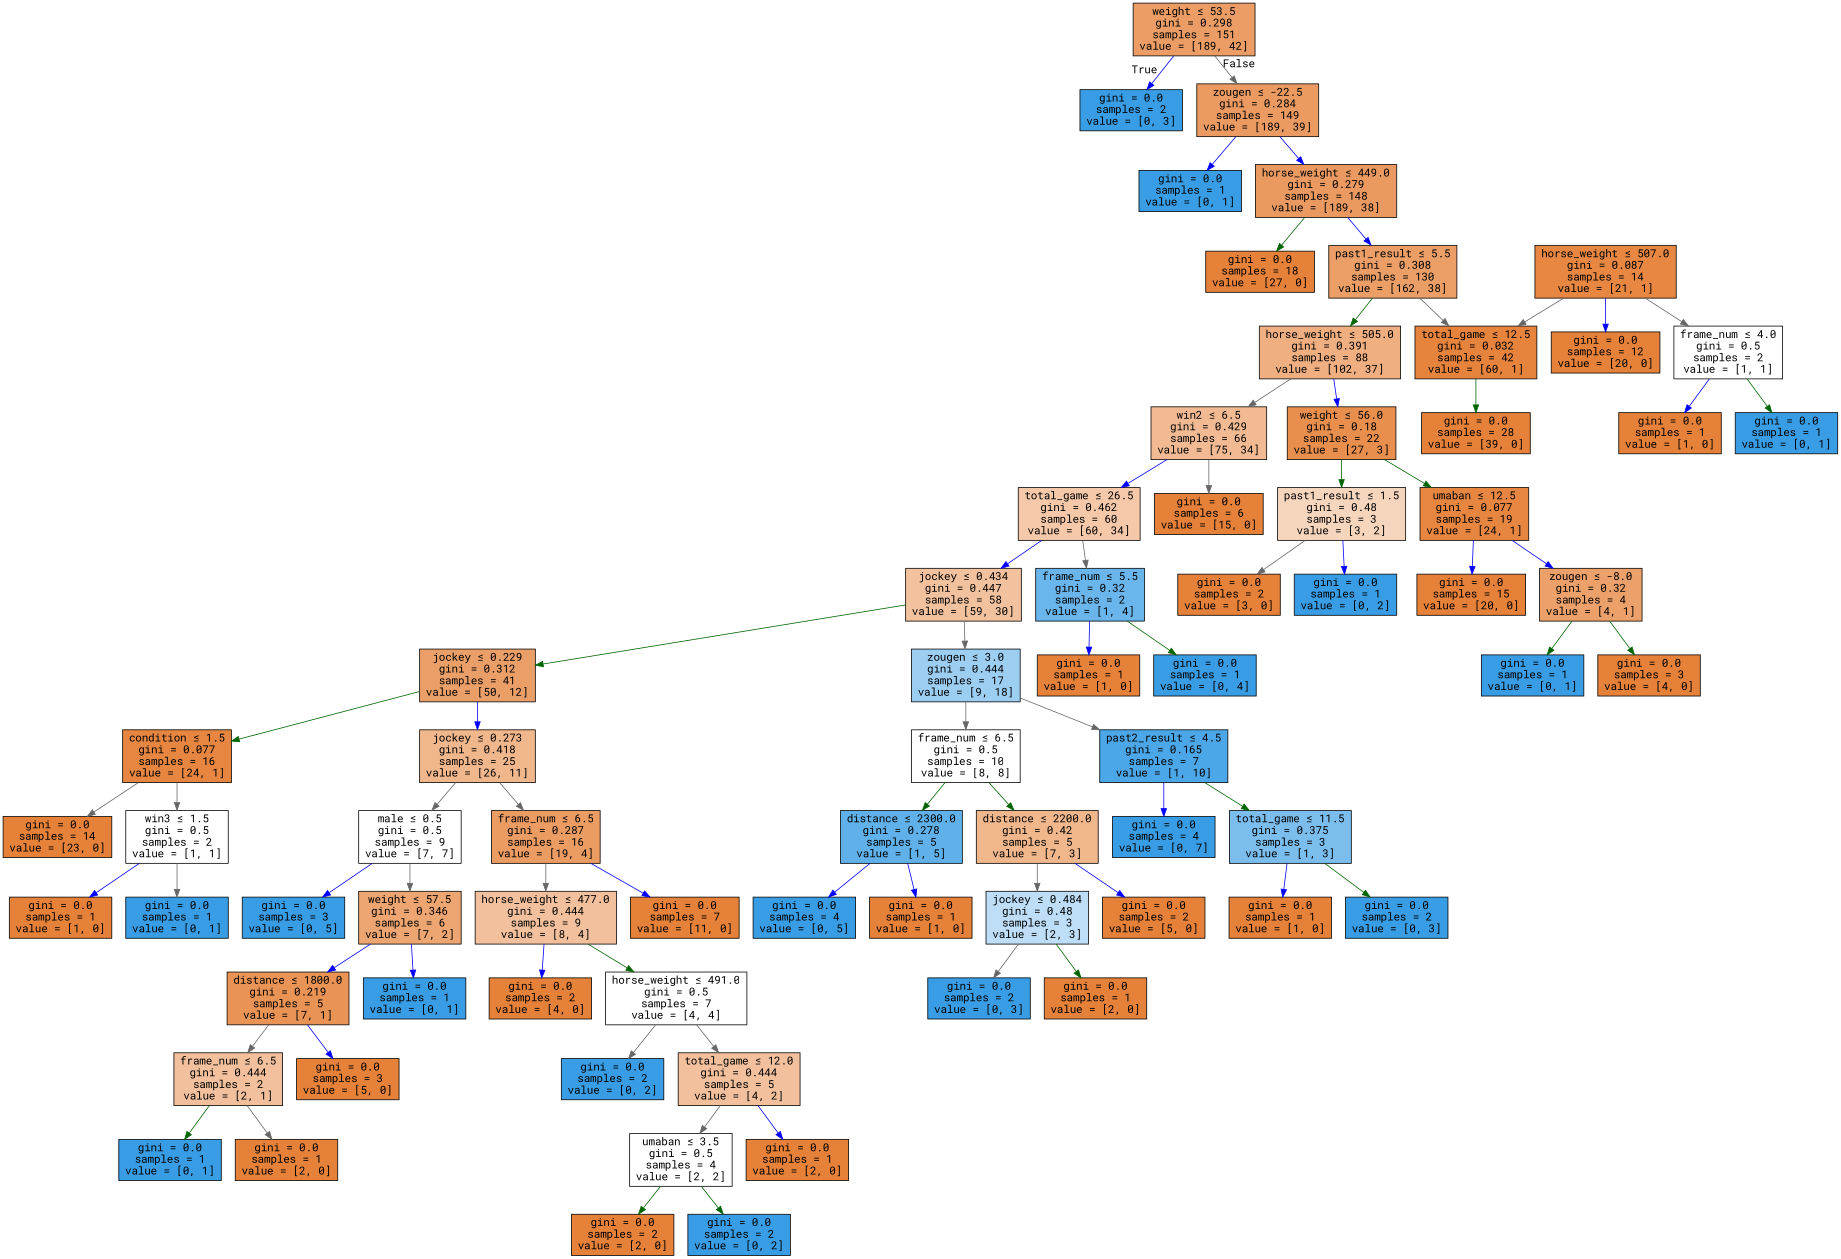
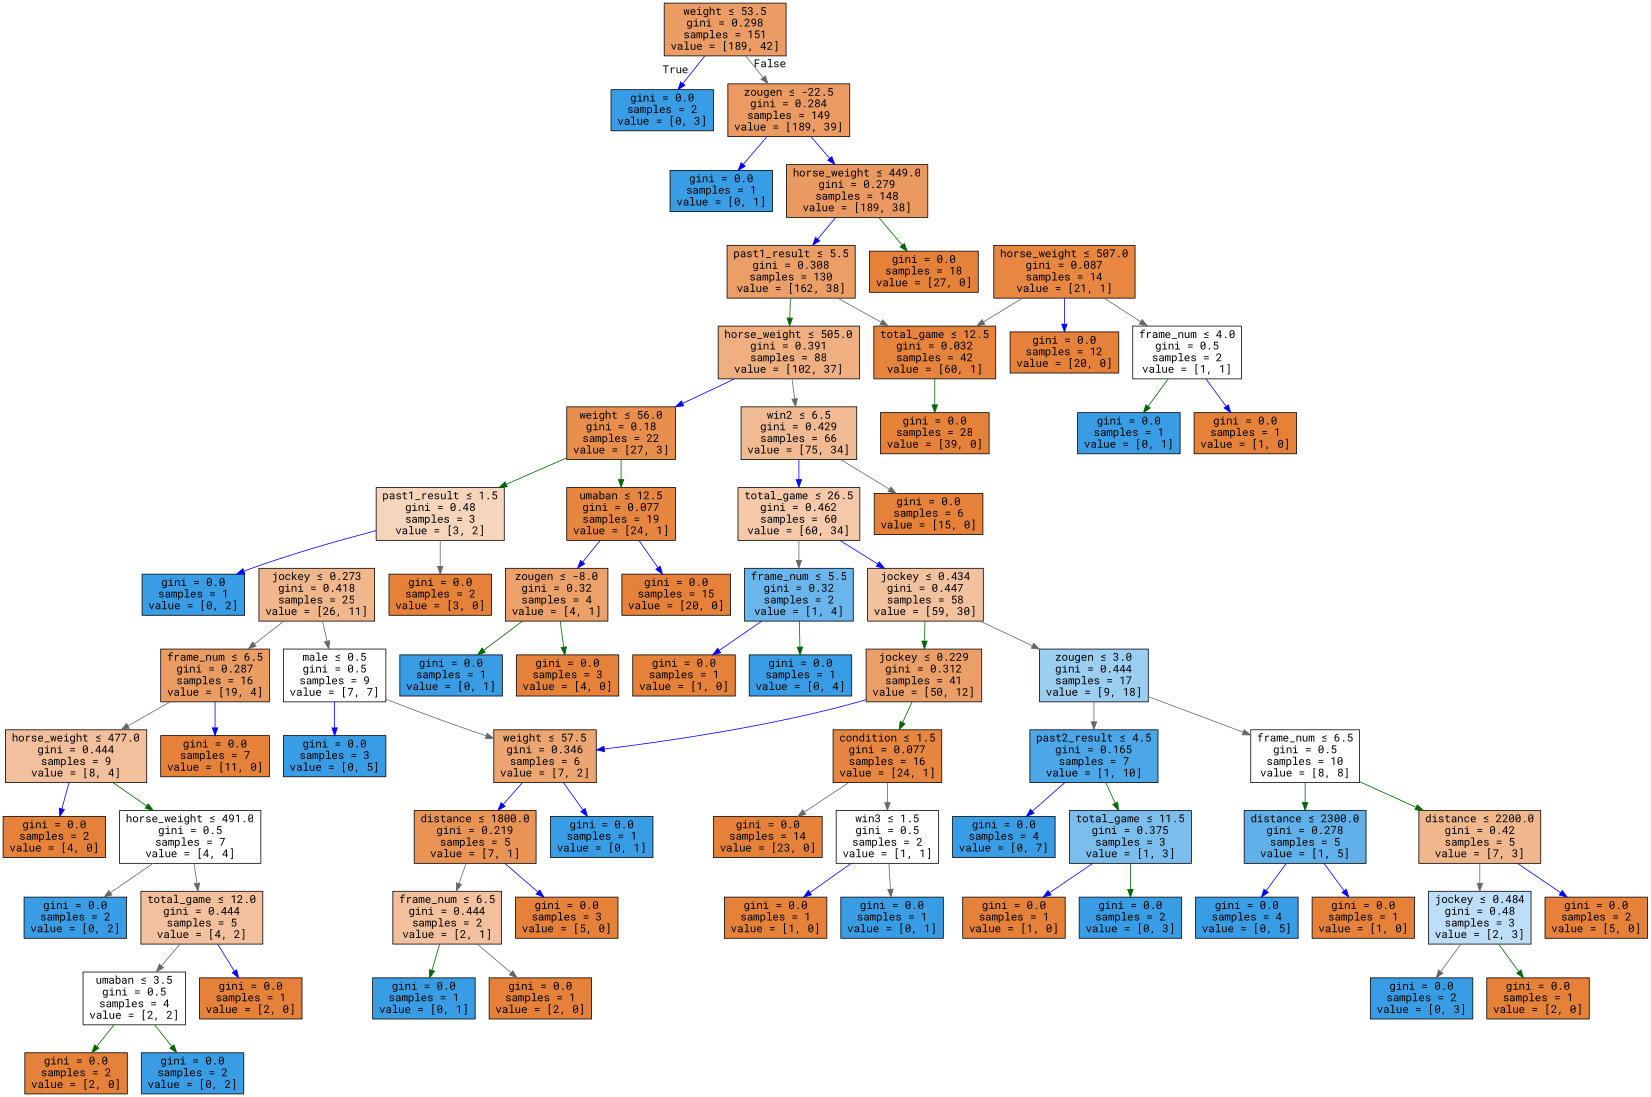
(477, 712) -> (736, 729)
